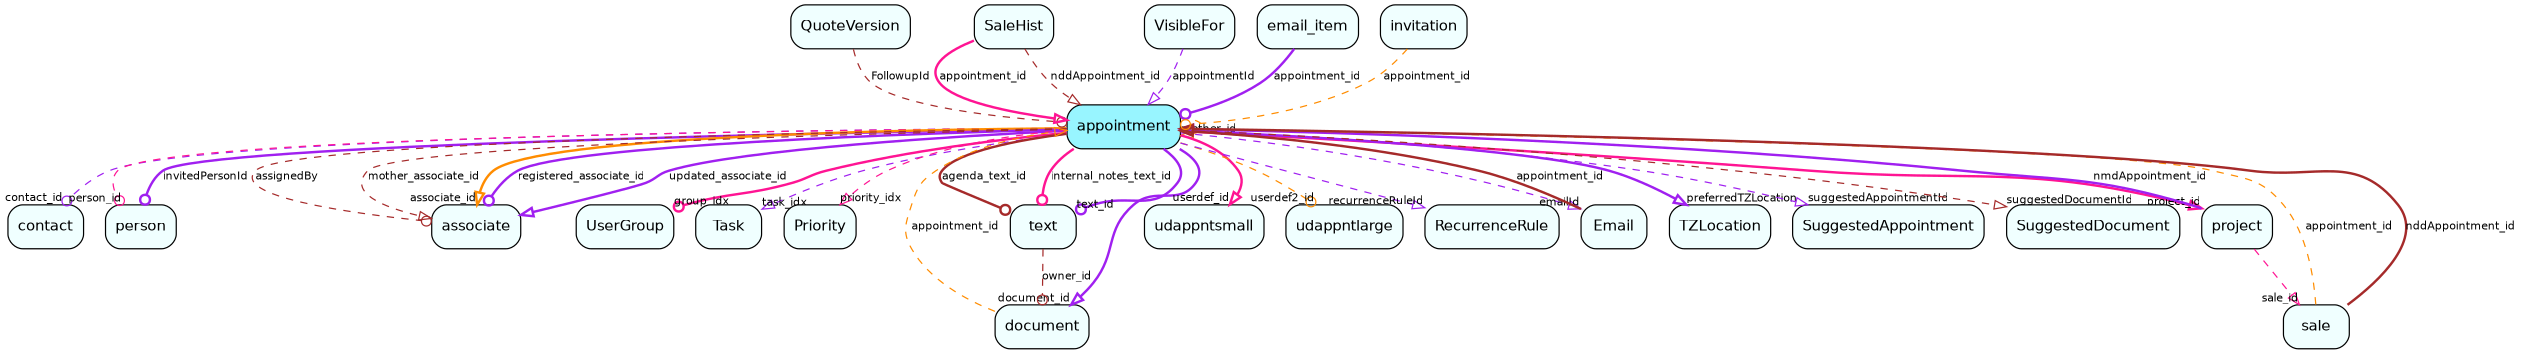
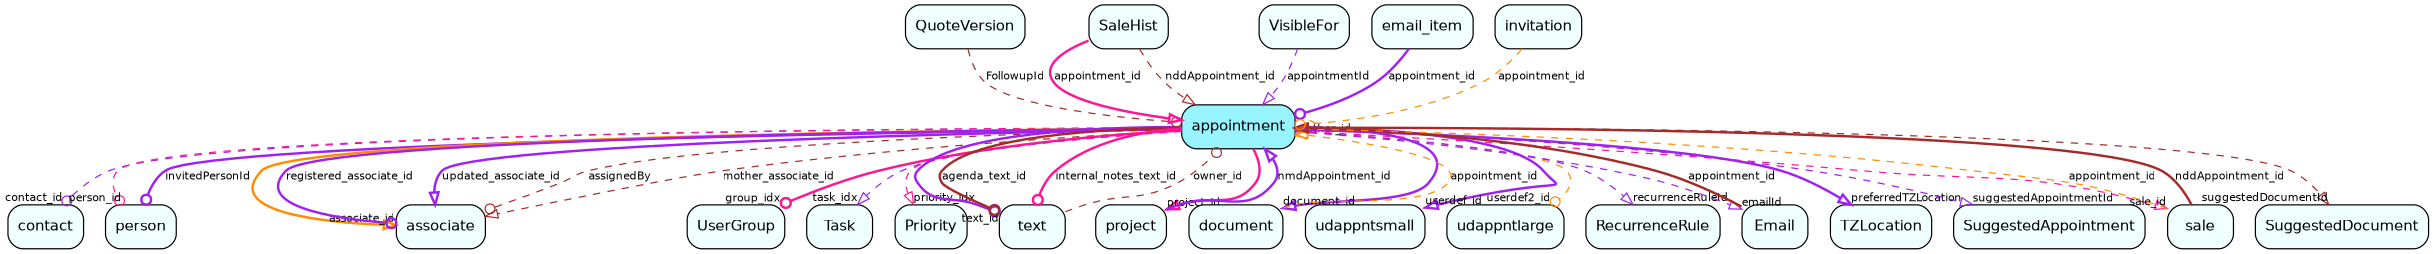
(1239, 172) -> (1544, 171)
(1043, 272) -> (1144, 195)
(2273, 272) -> (1856, 170)
